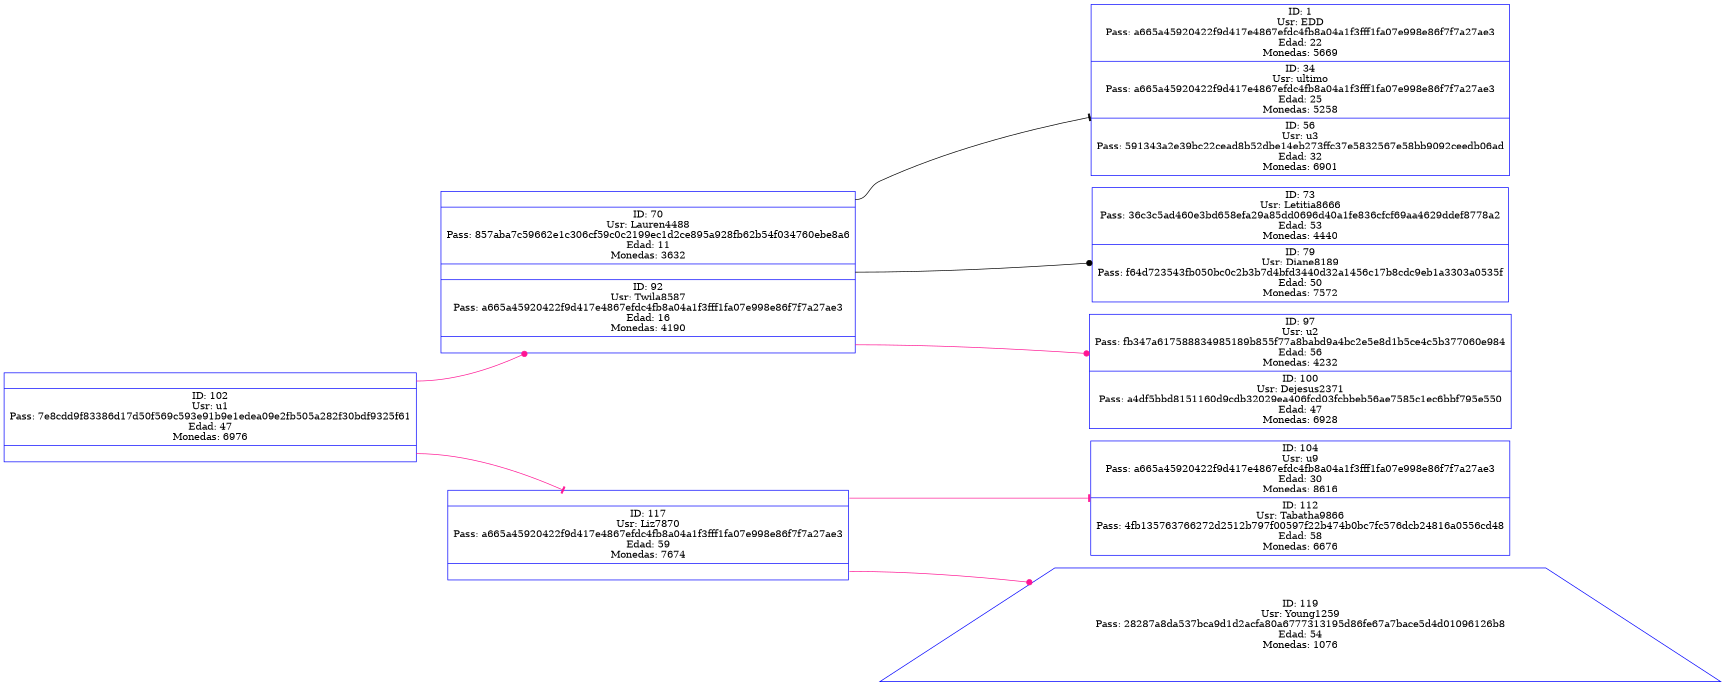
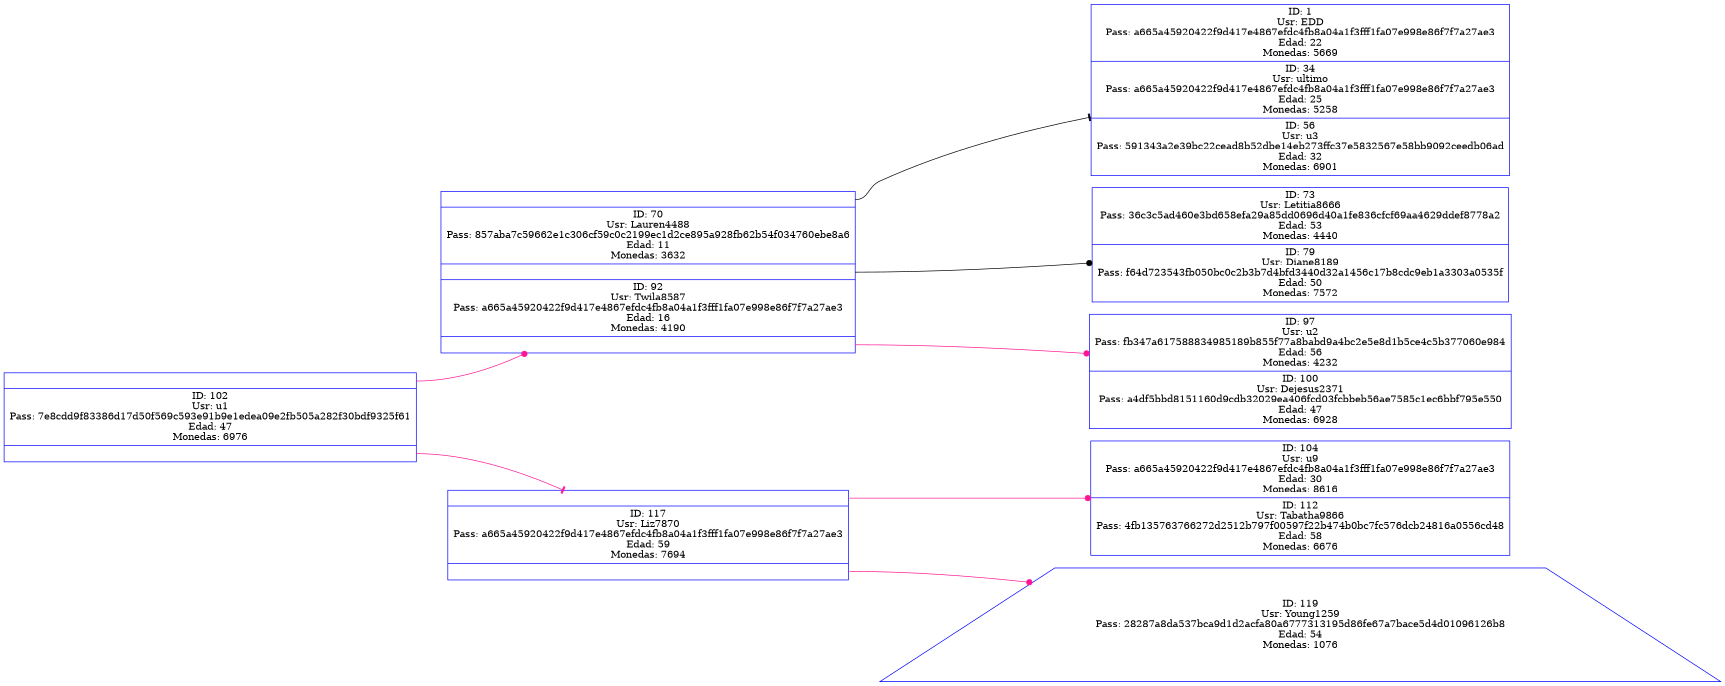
(968, 498) -> (968, 498)
(648, 555) -> (648, 555)
